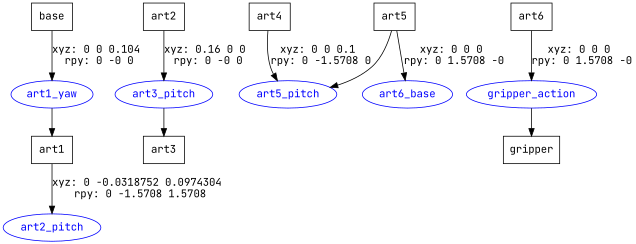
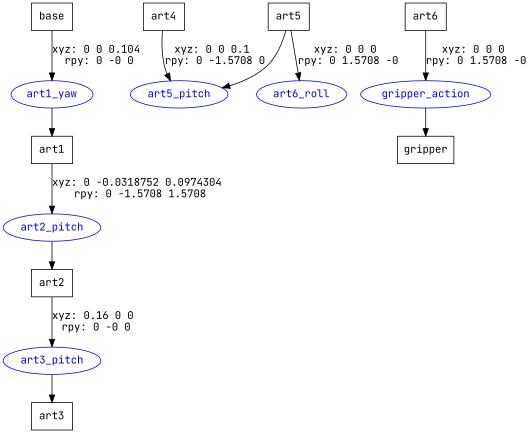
(407, 94) -> (302, 94)
none -> (52, 252)
